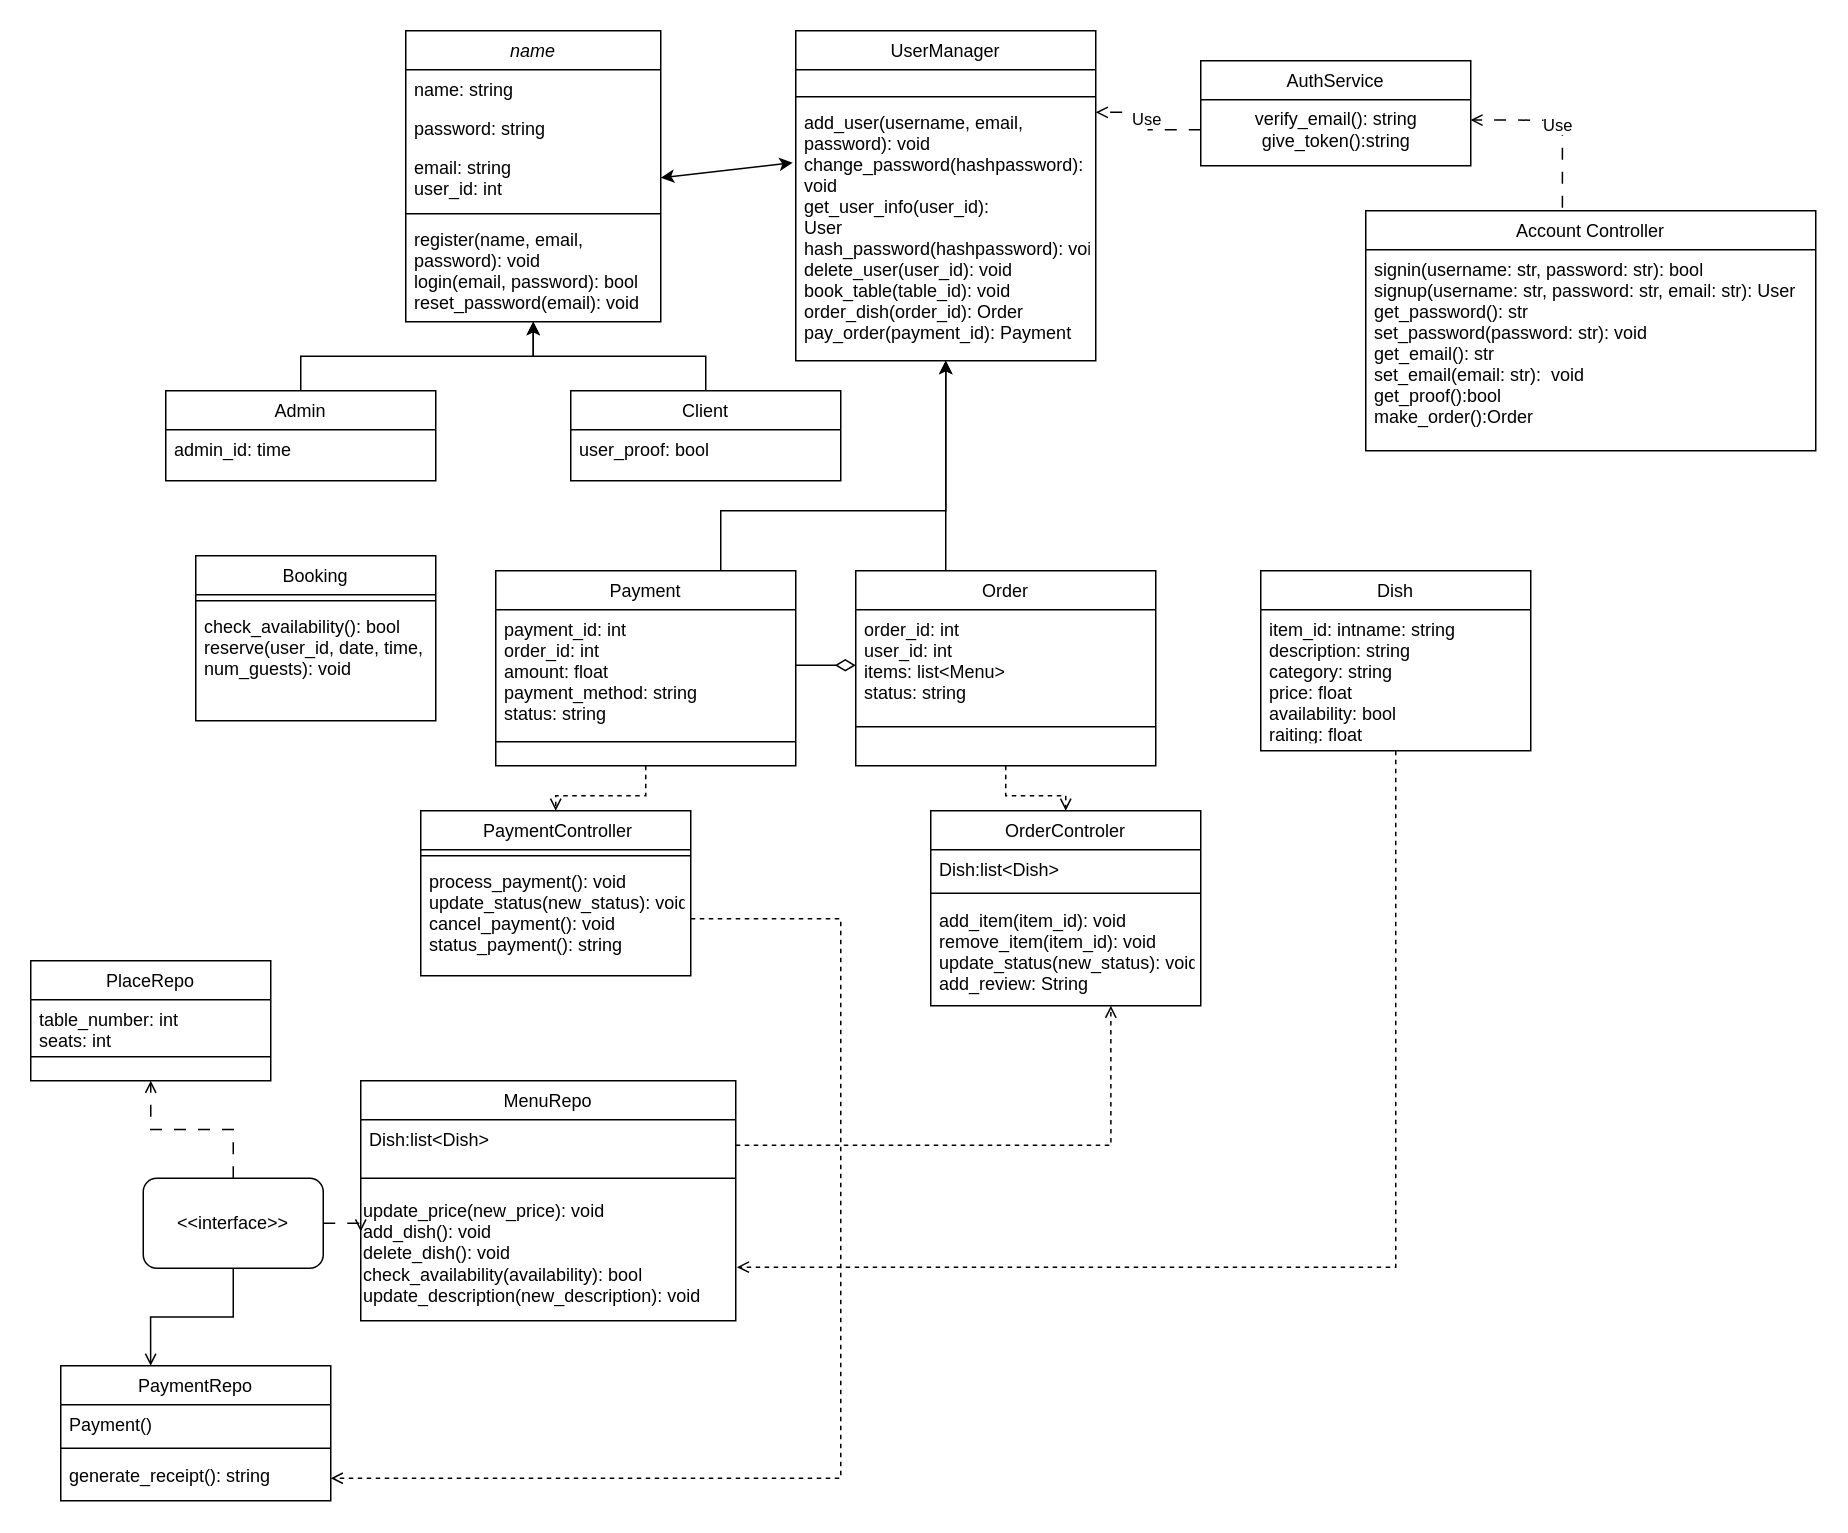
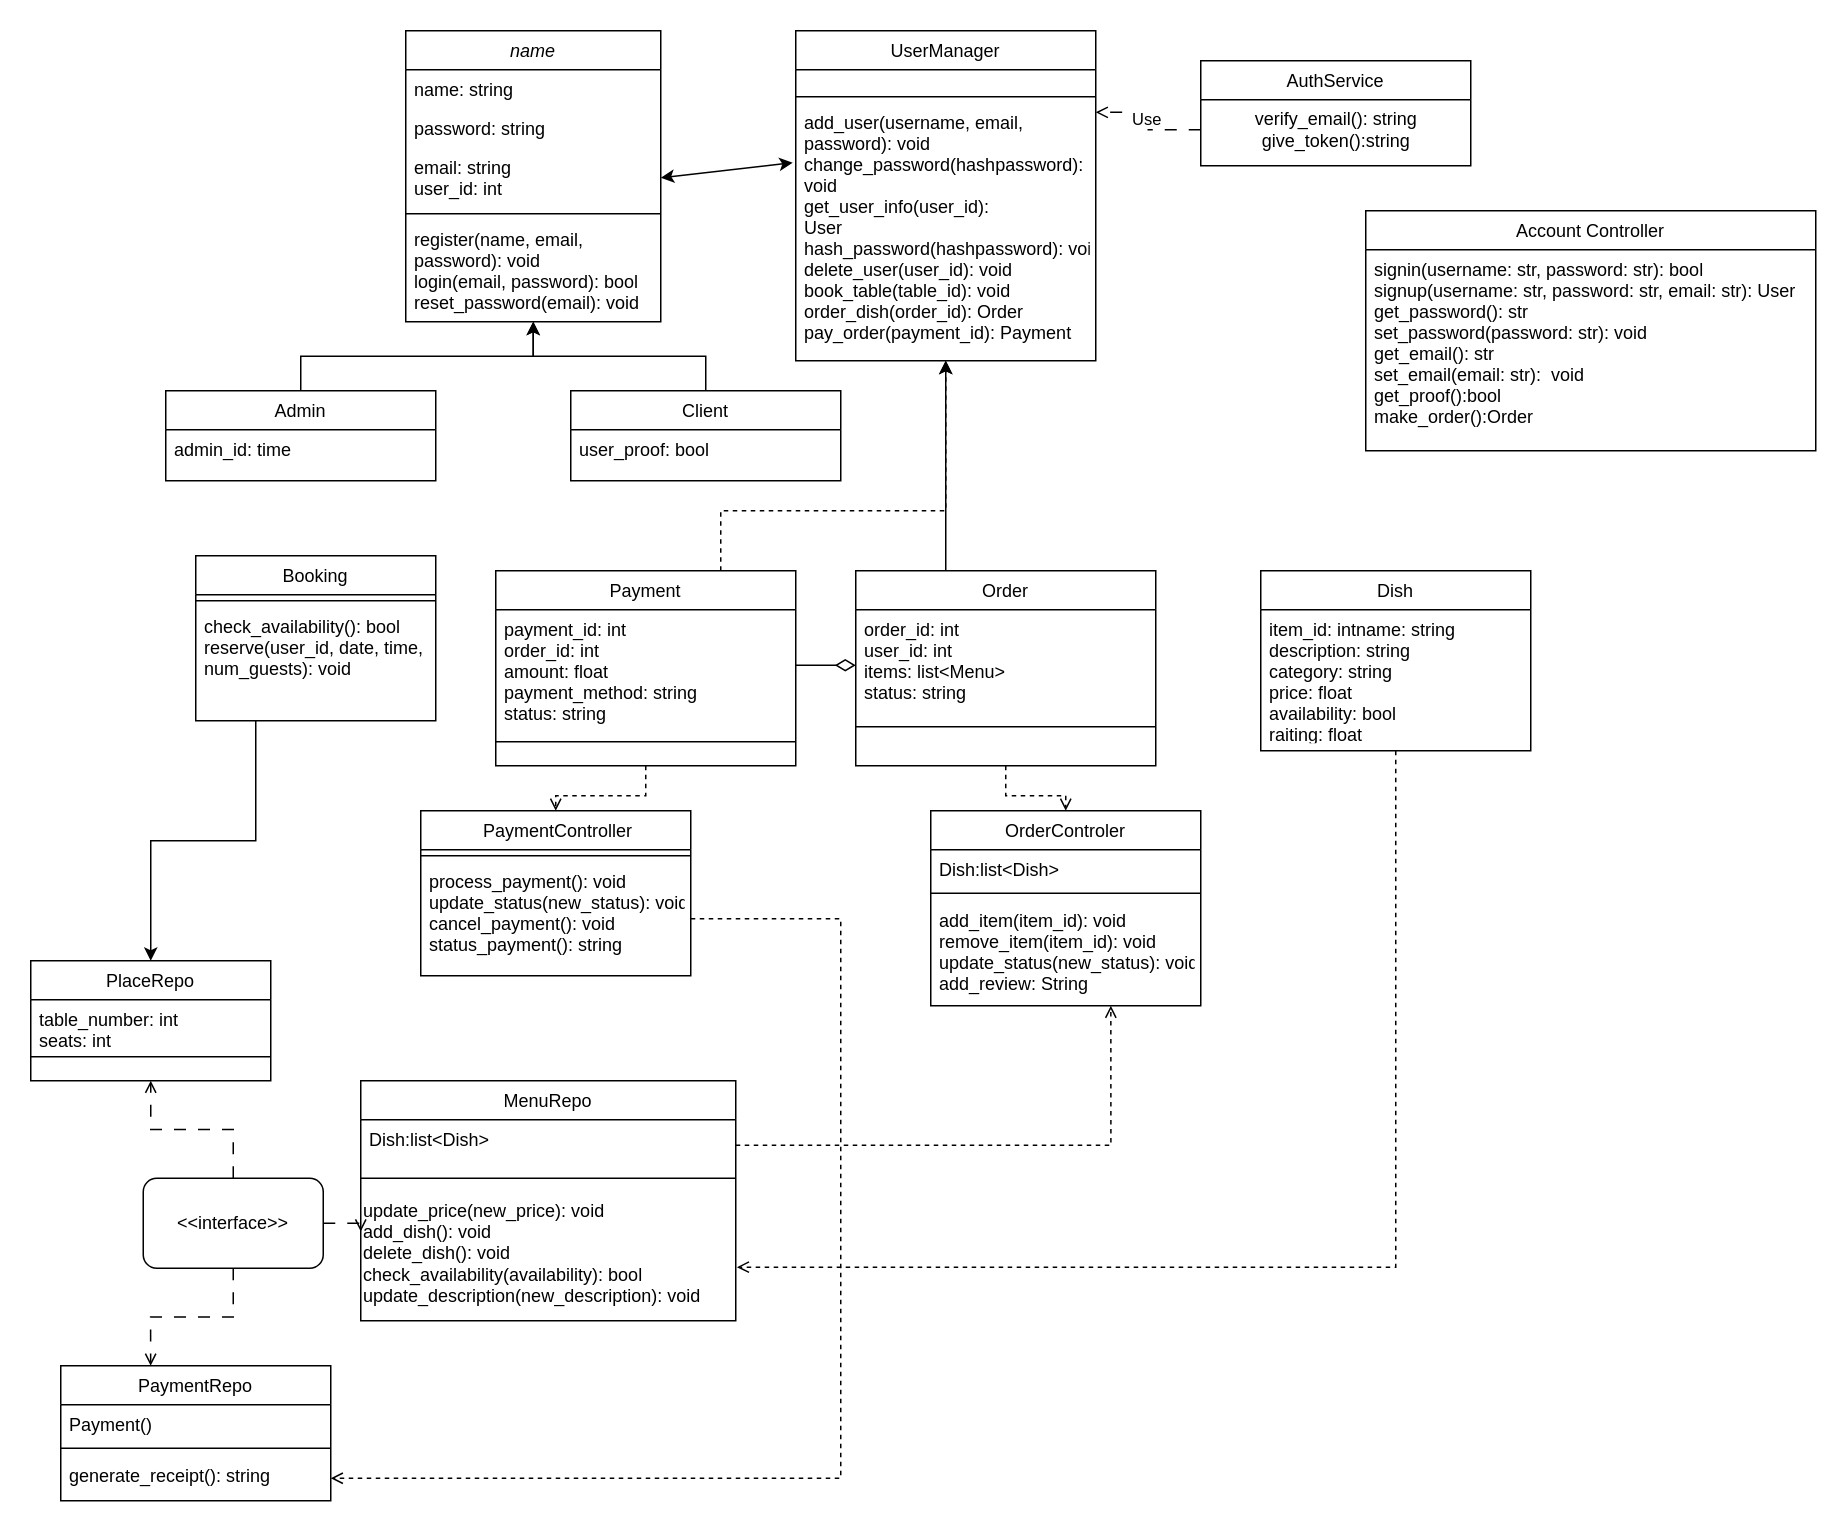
(1560, 120) -> none
(803, 511) -> (803, 511)
none -> (208, 841)
(230, 1317) -> (230, 1317)
